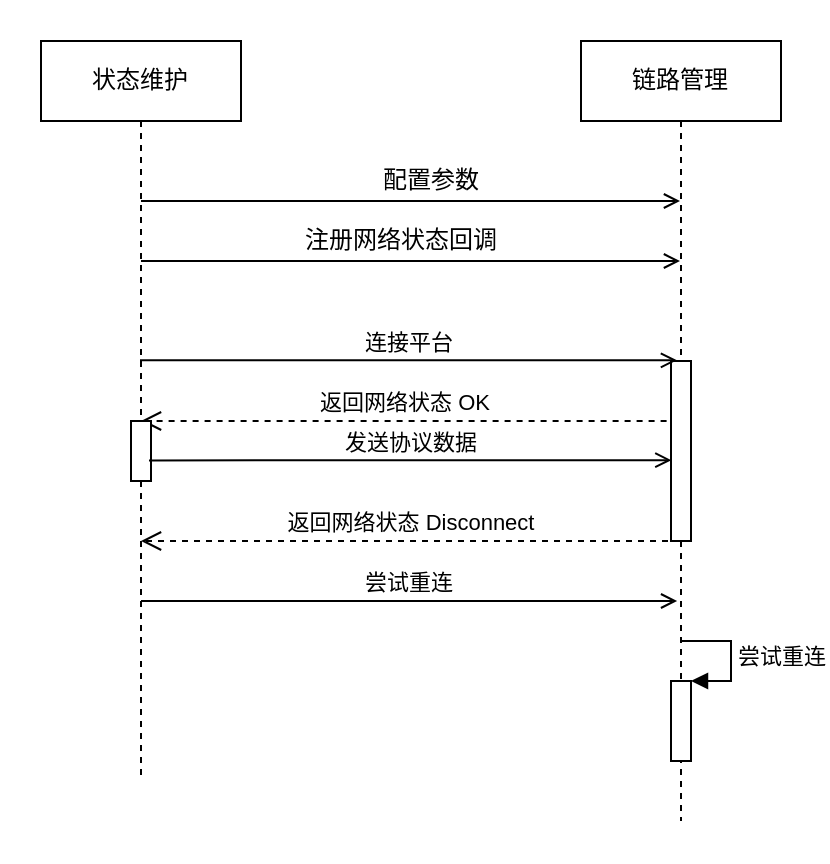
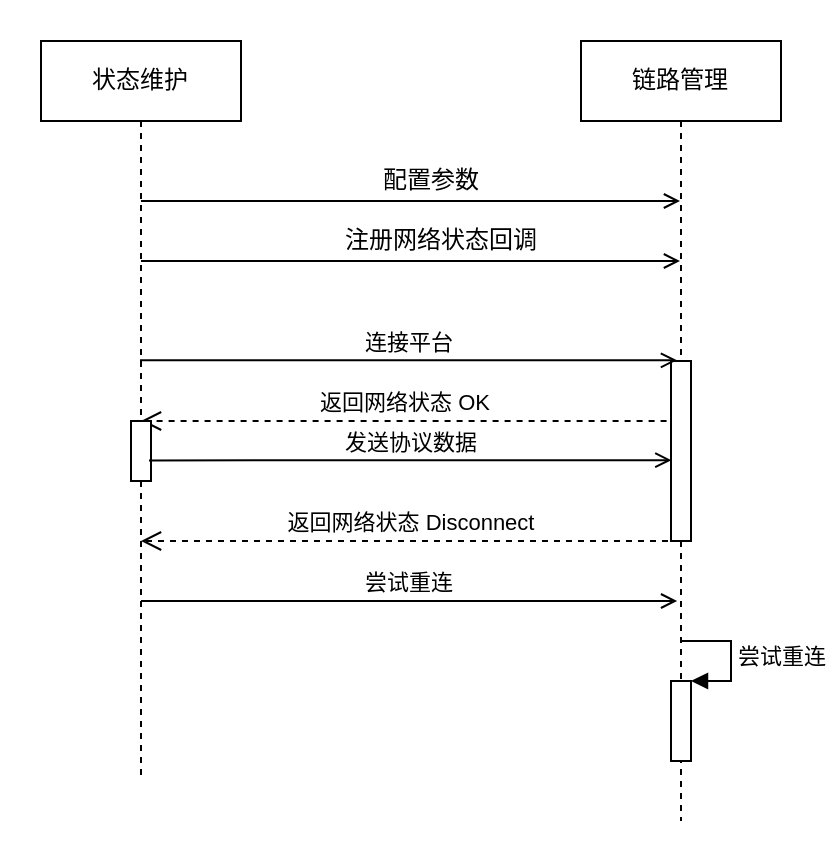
(401, 241) -> (441, 241)
